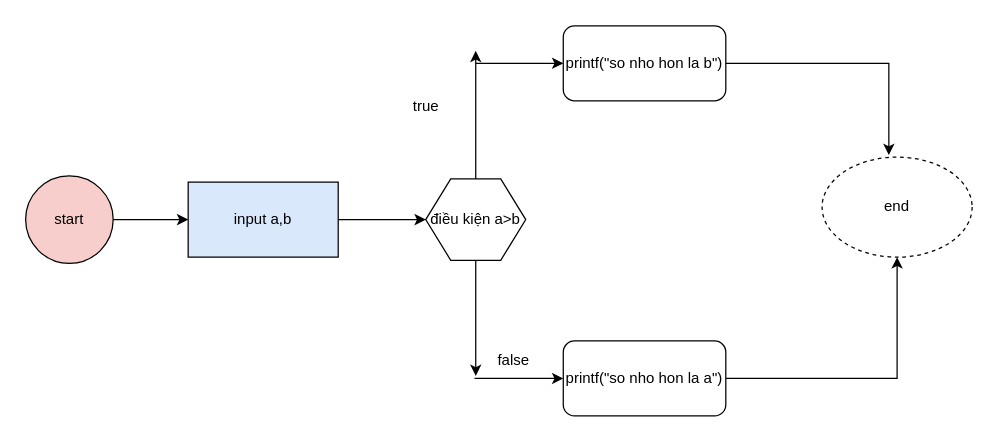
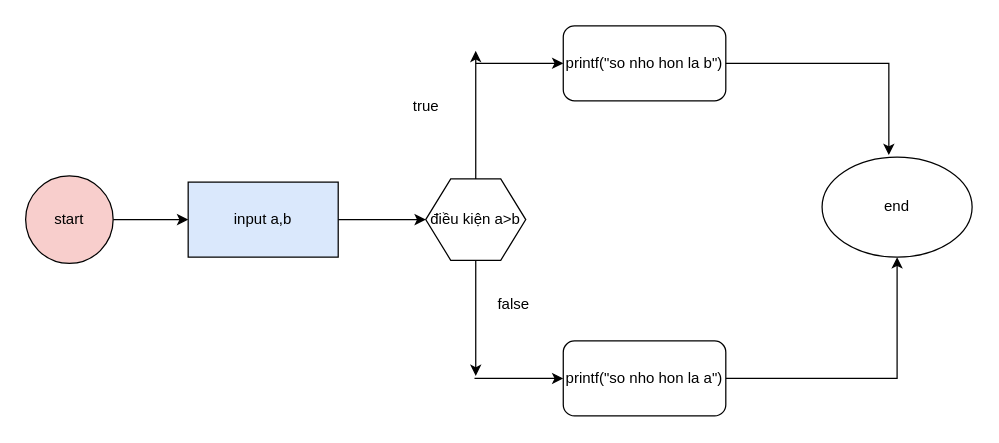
(897, 207) -> (897, 207)
(513, 361) -> (513, 304)
